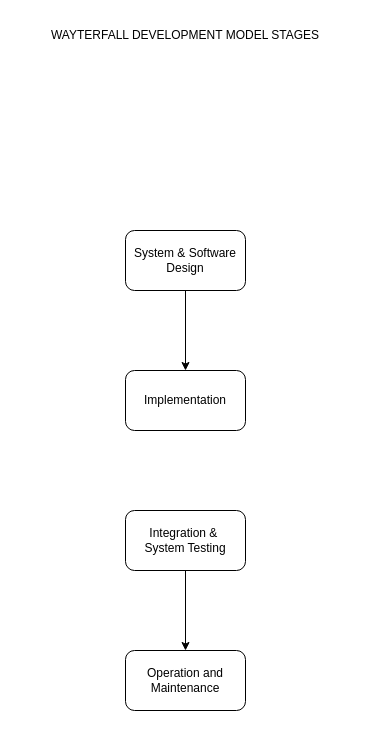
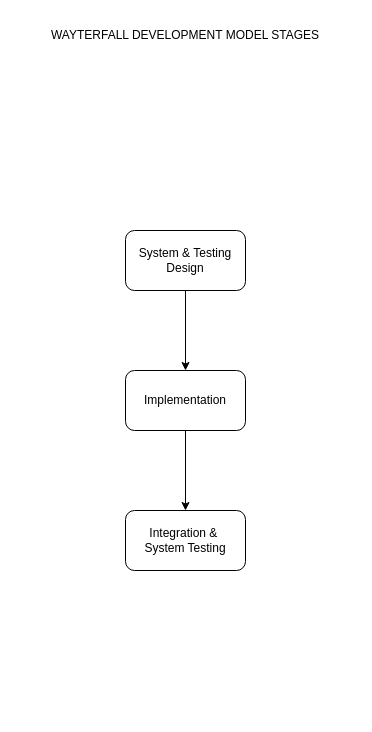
(186, 261) -> (186, 261)
none -> (186, 467)
(186, 607) -> none
(186, 681) -> none
